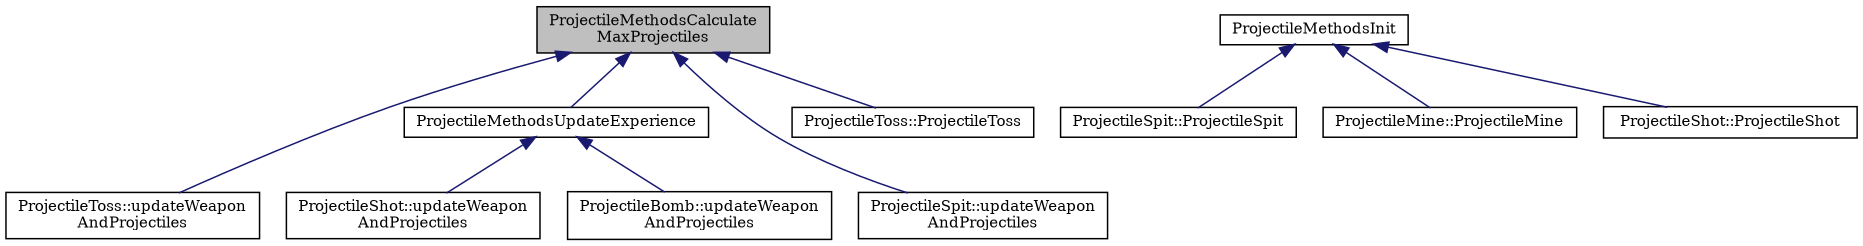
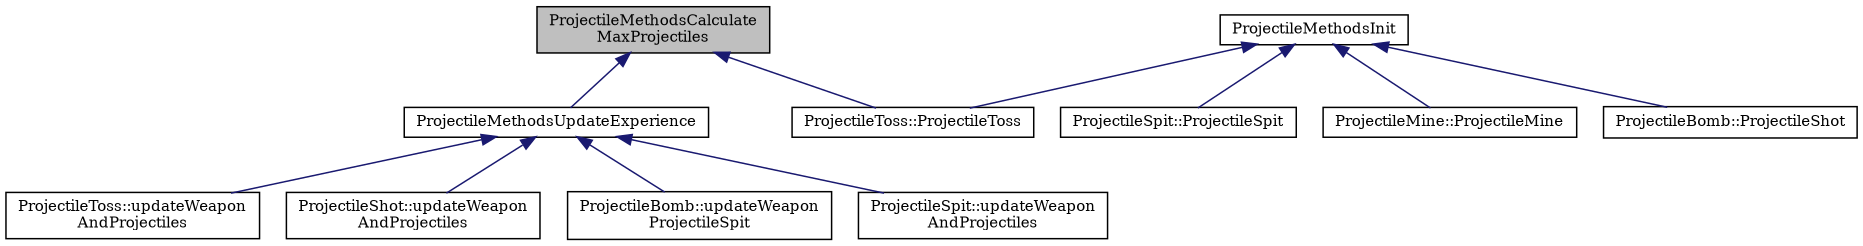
none -> (1106, 78)
(365, 116) -> (356, 166)
(1730, 122) -> (1730, 122)
(787, 143) -> (758, 166)
(700, 216) -> (700, 216)
